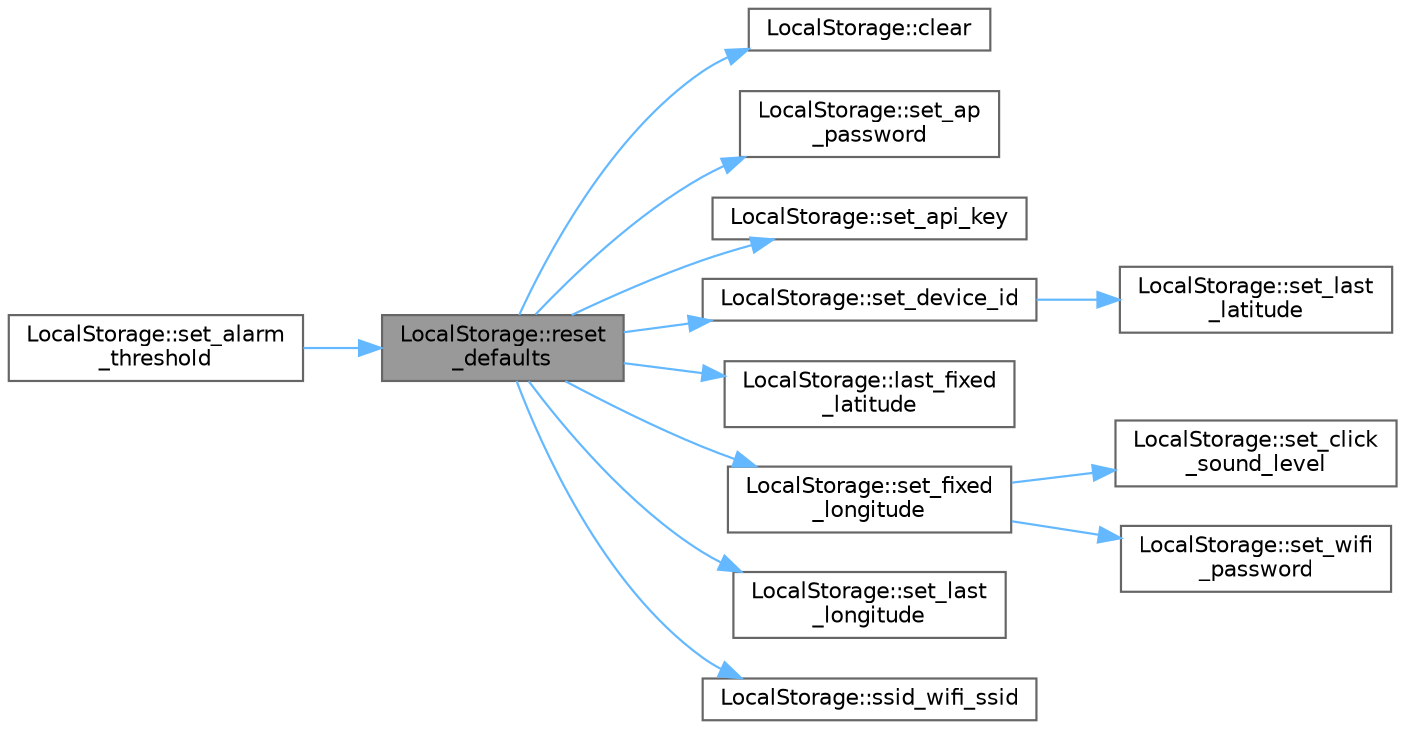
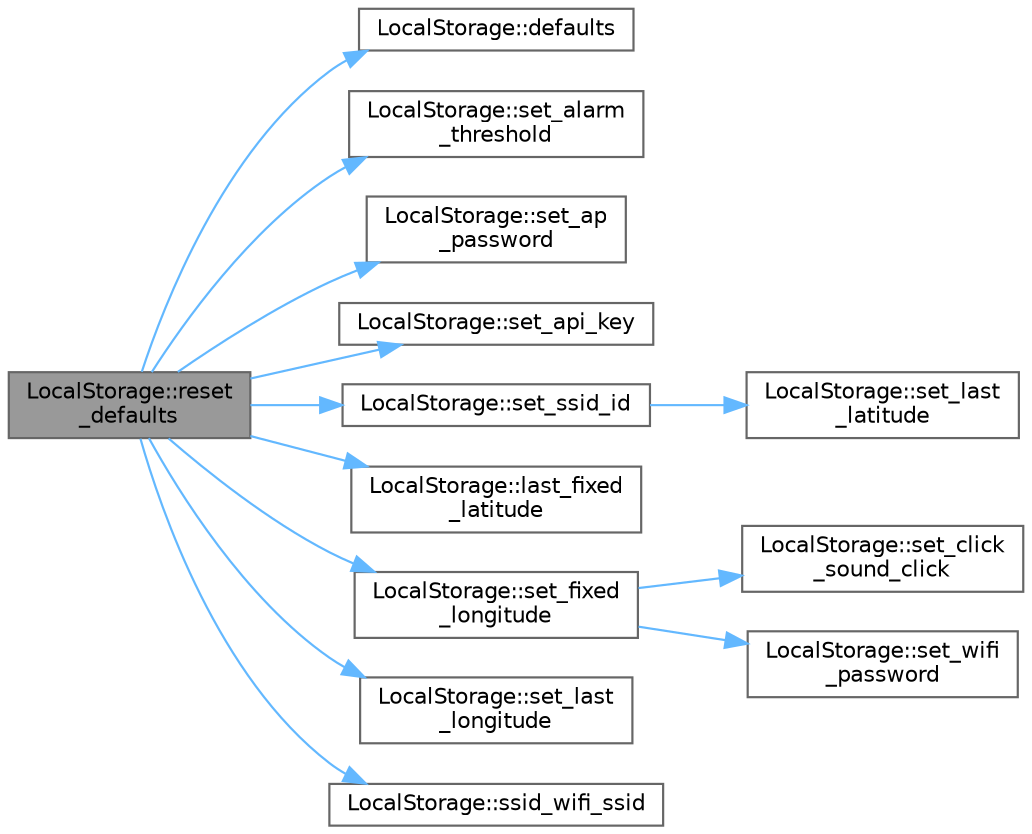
(870, 30) -> (496, 30)
(870, 300) -> (496, 405)
(331, 348) -> (238, 259)
(1256, 453) -> (883, 559)
